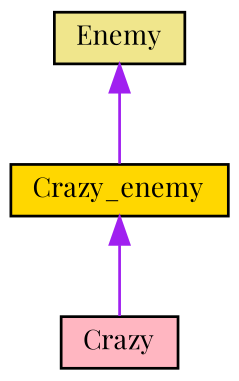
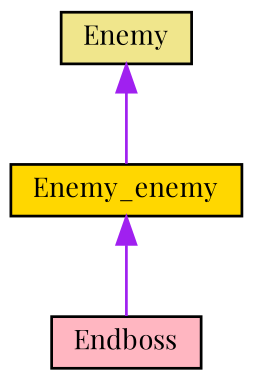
(120, 190) -> (126, 190)
(120, 342) -> (126, 342)
